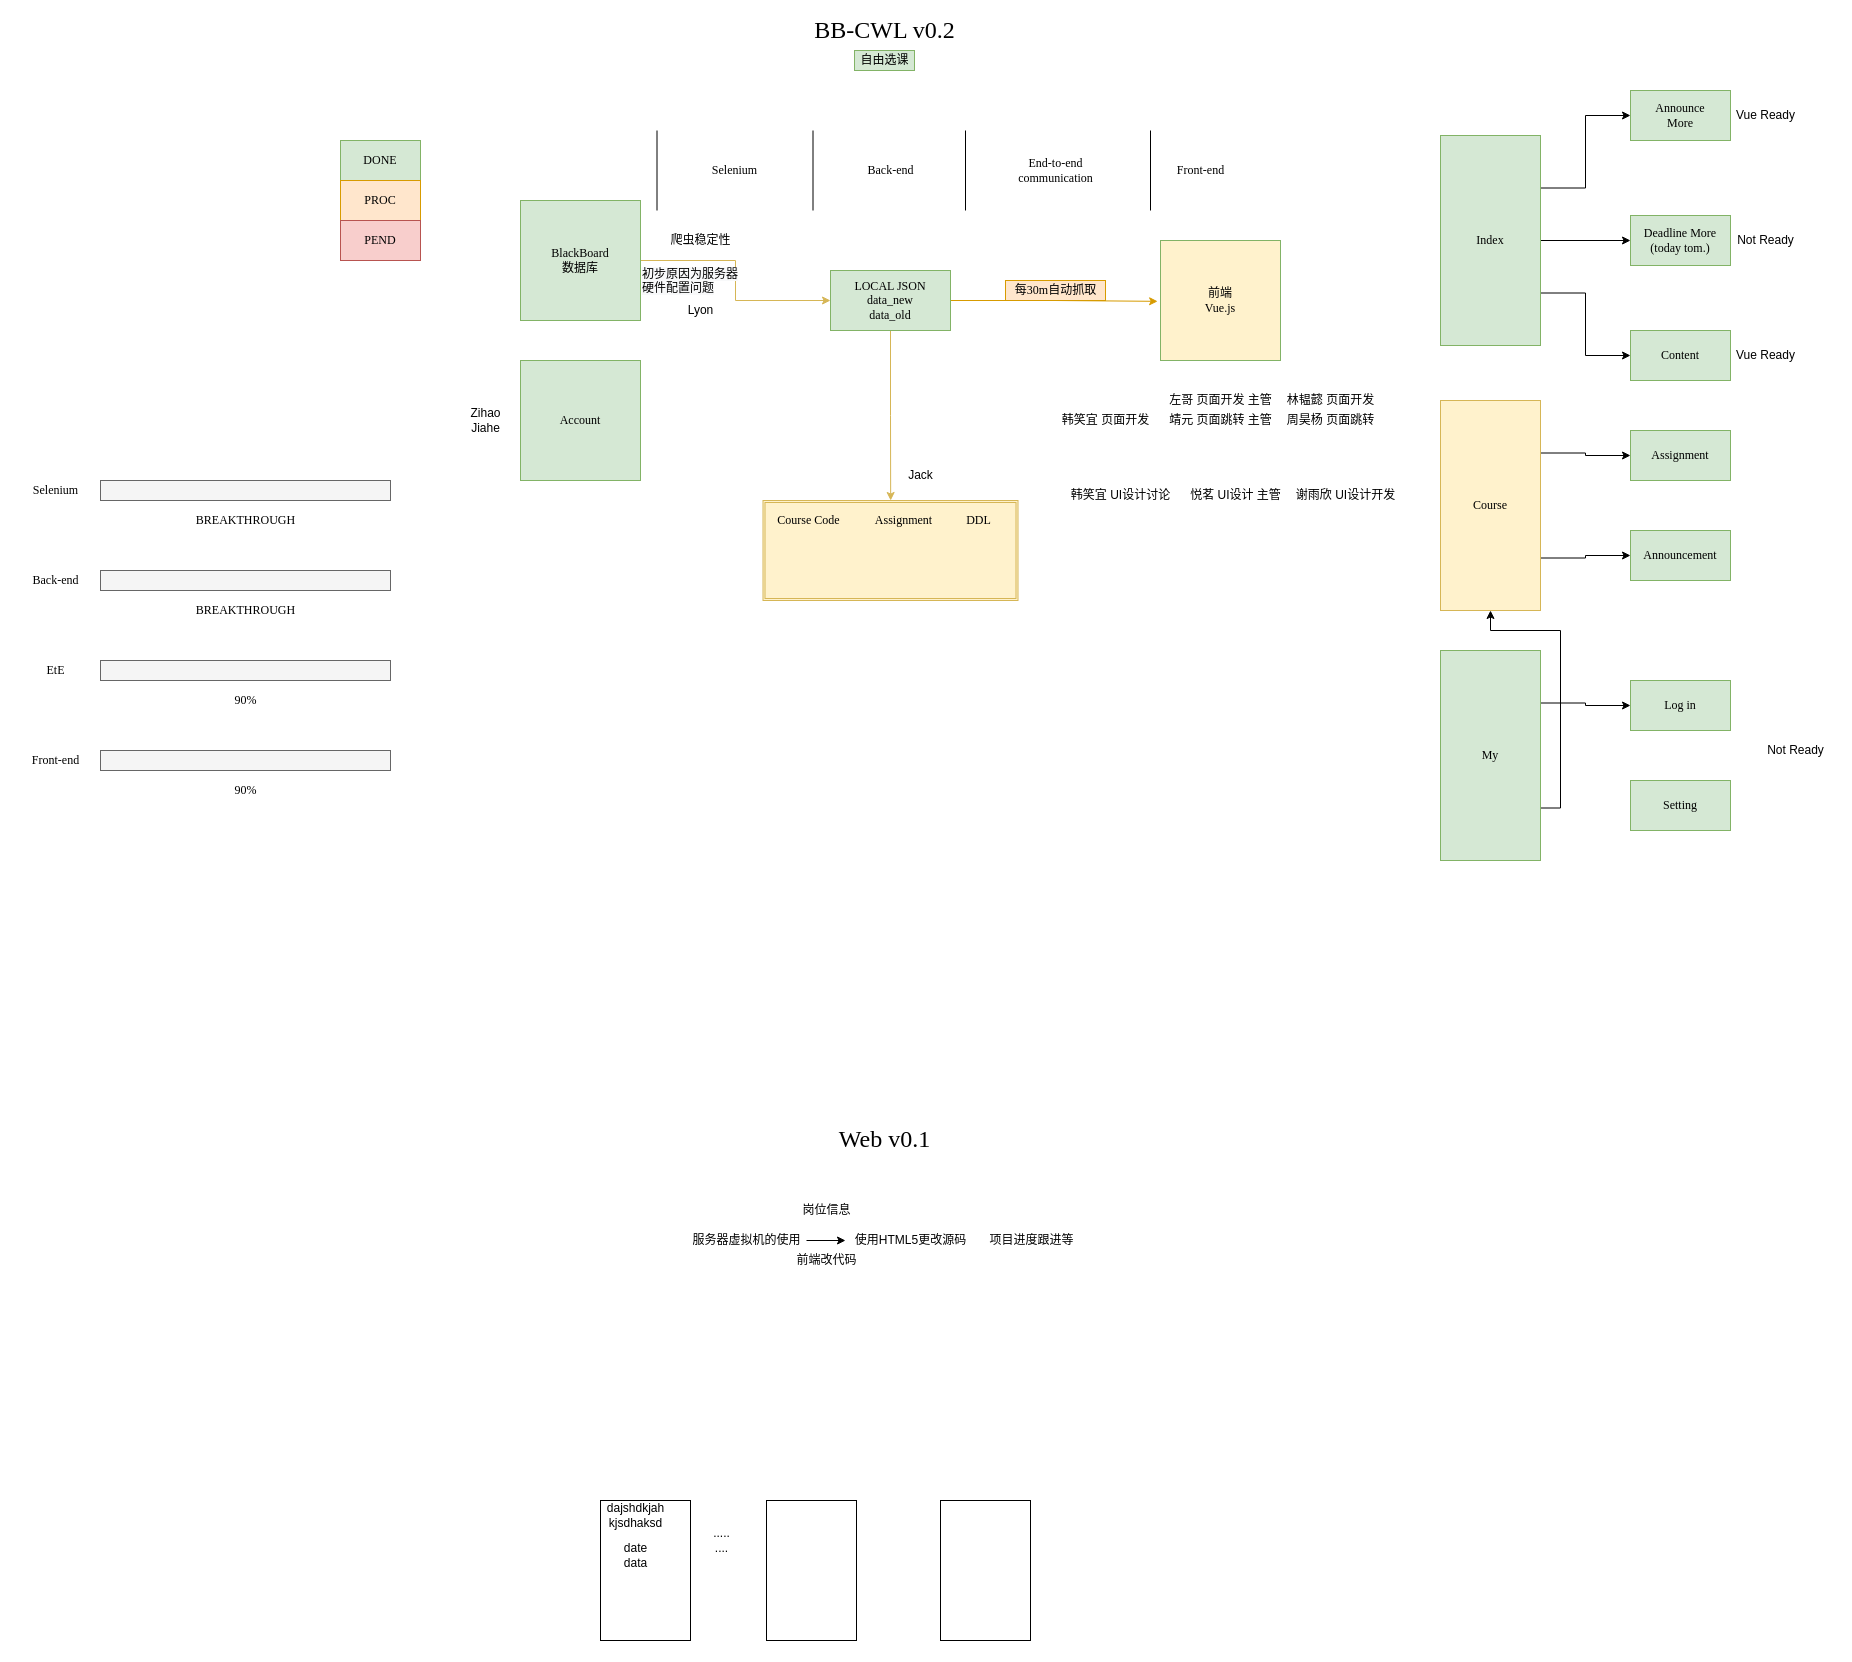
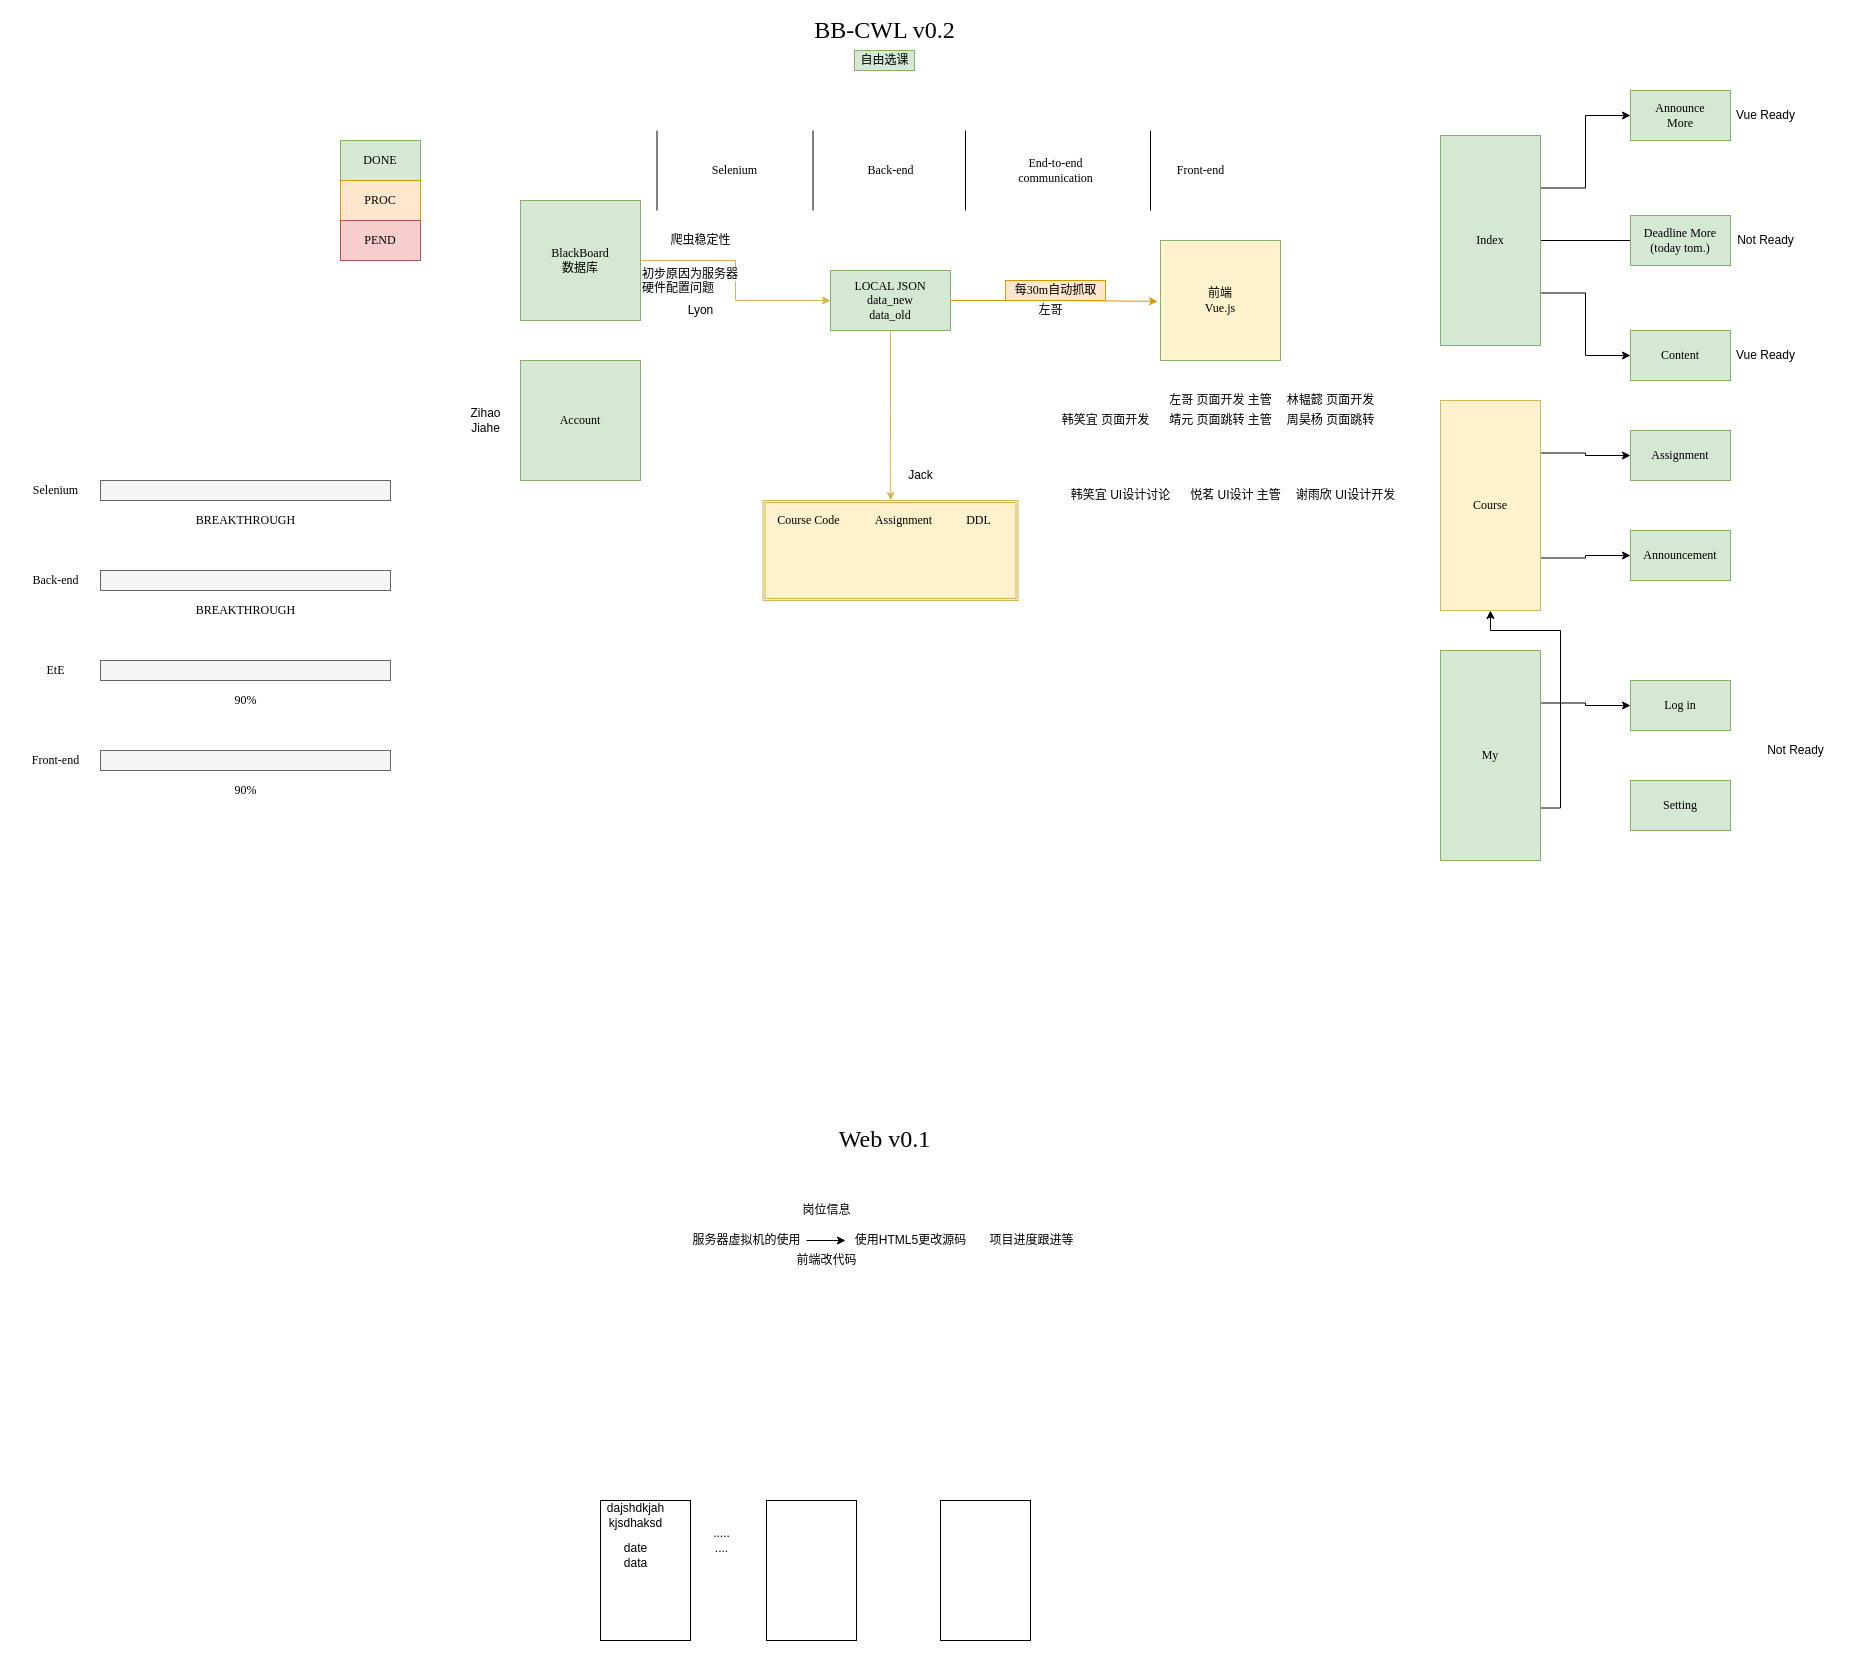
(1622, 241) -> (1625, 241)
none -> (1051, 311)
